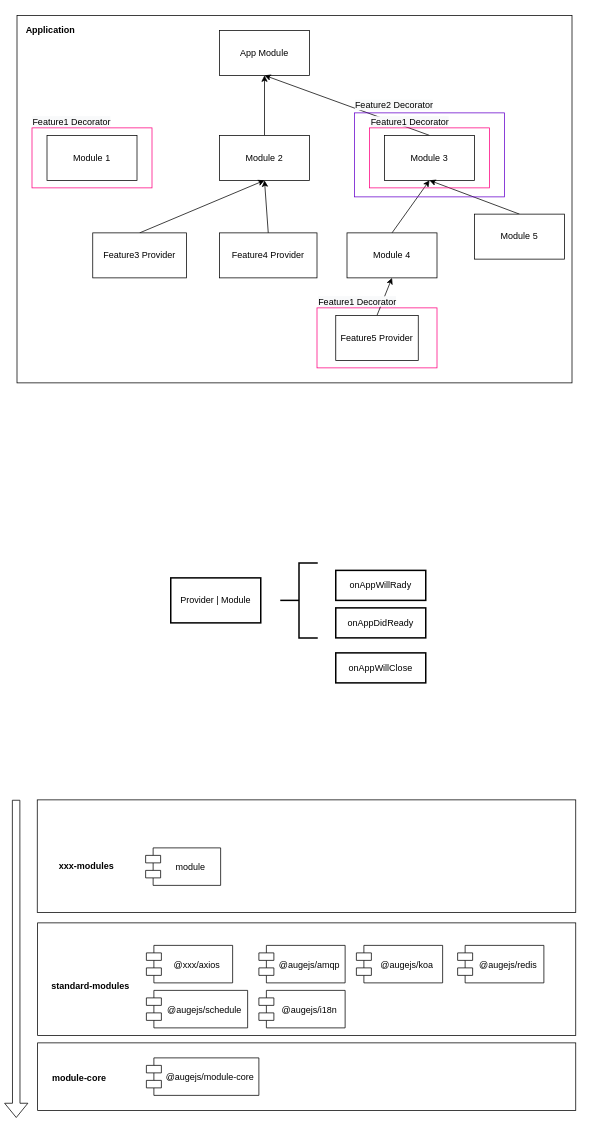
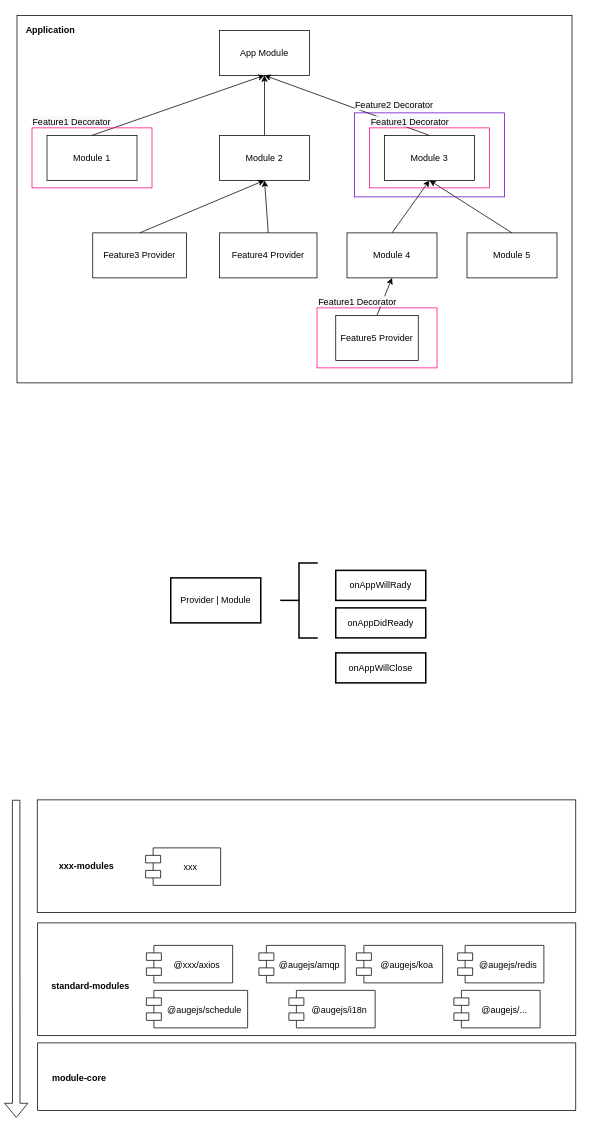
none -> (175, 106)
(519, 237) -> (512, 255)
(190, 867) -> (190, 867)
(302, 1009) -> (332, 1009)
none -> (497, 1009)
(203, 1077) -> none
